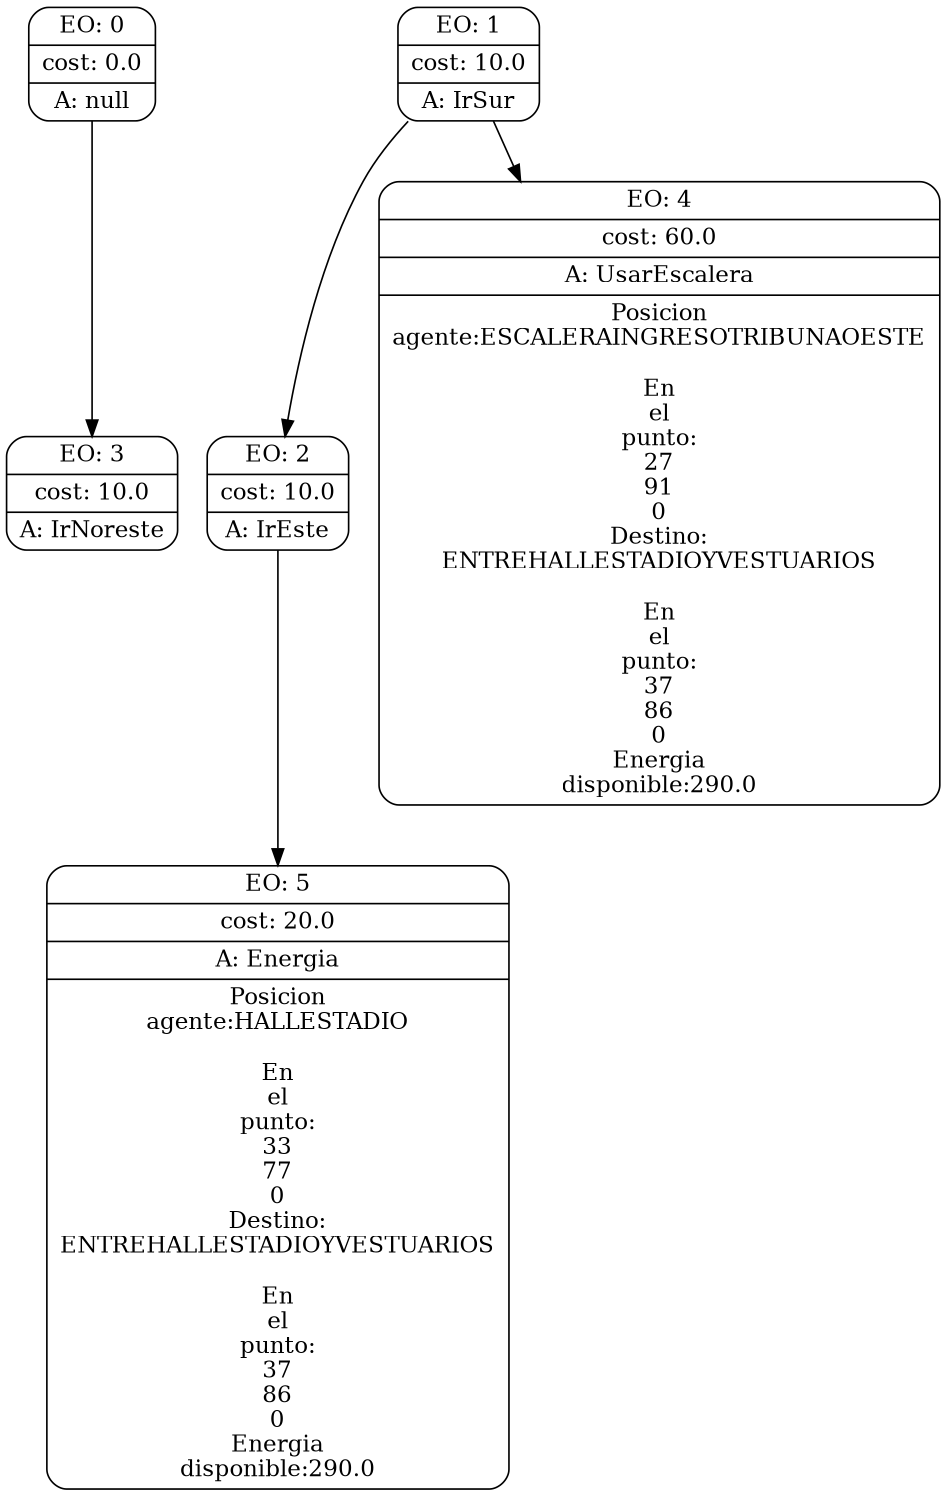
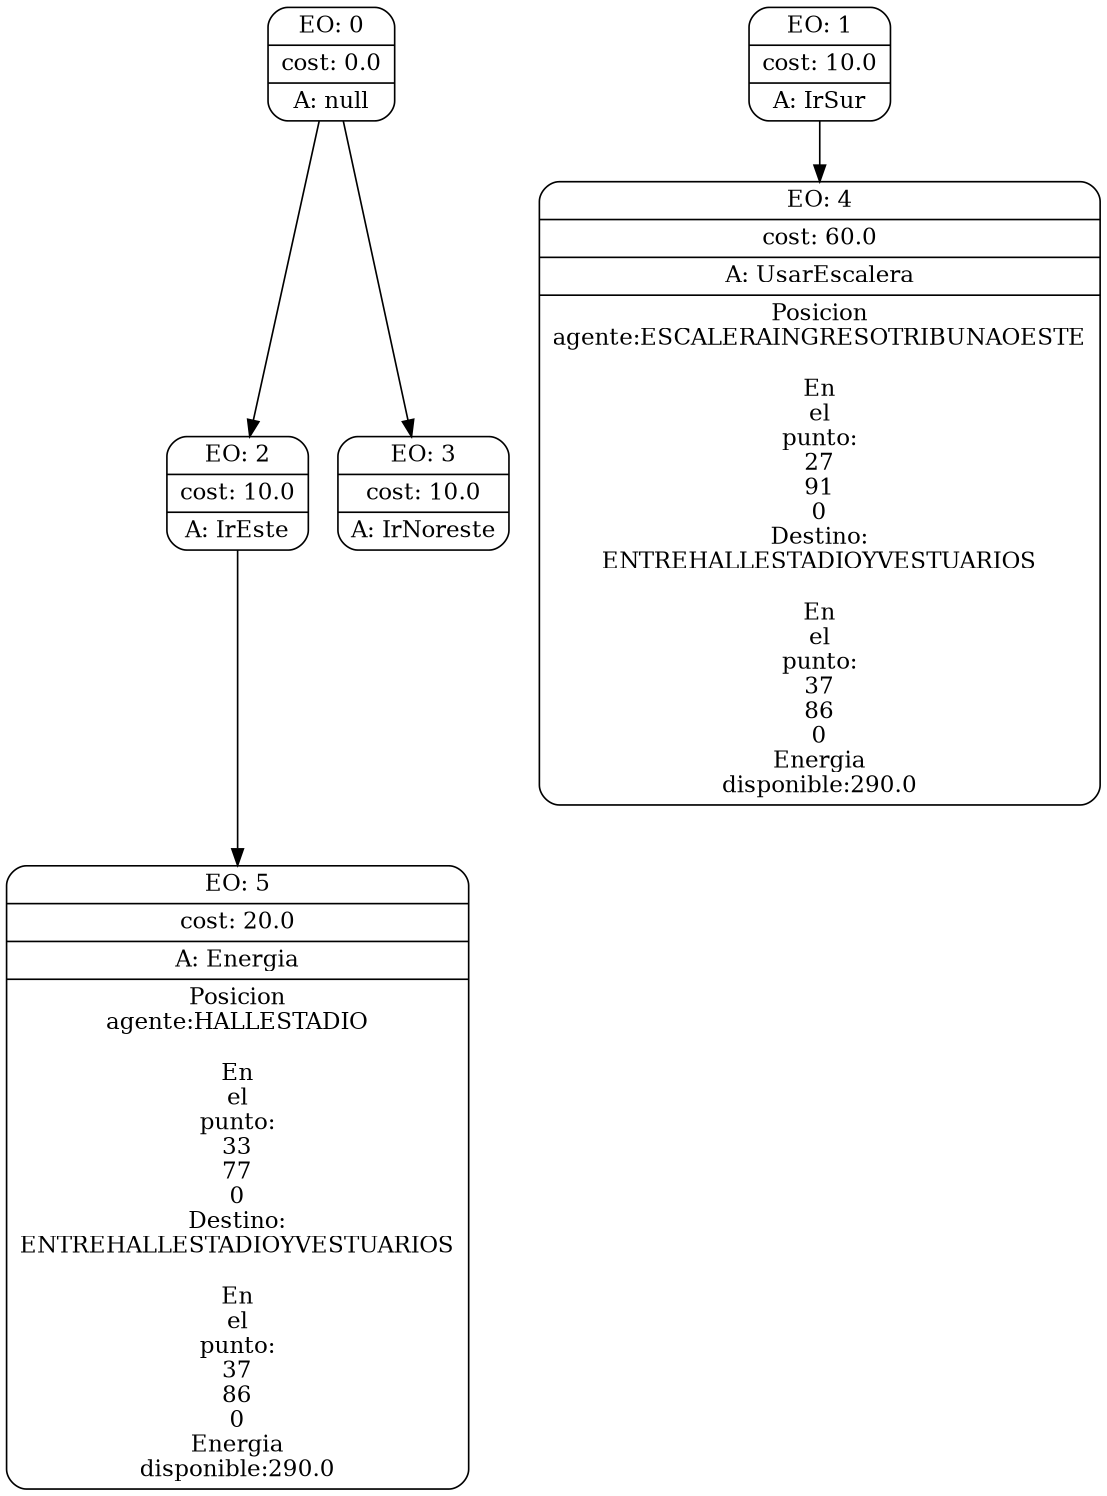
(328, 262) -> (286, 271)
